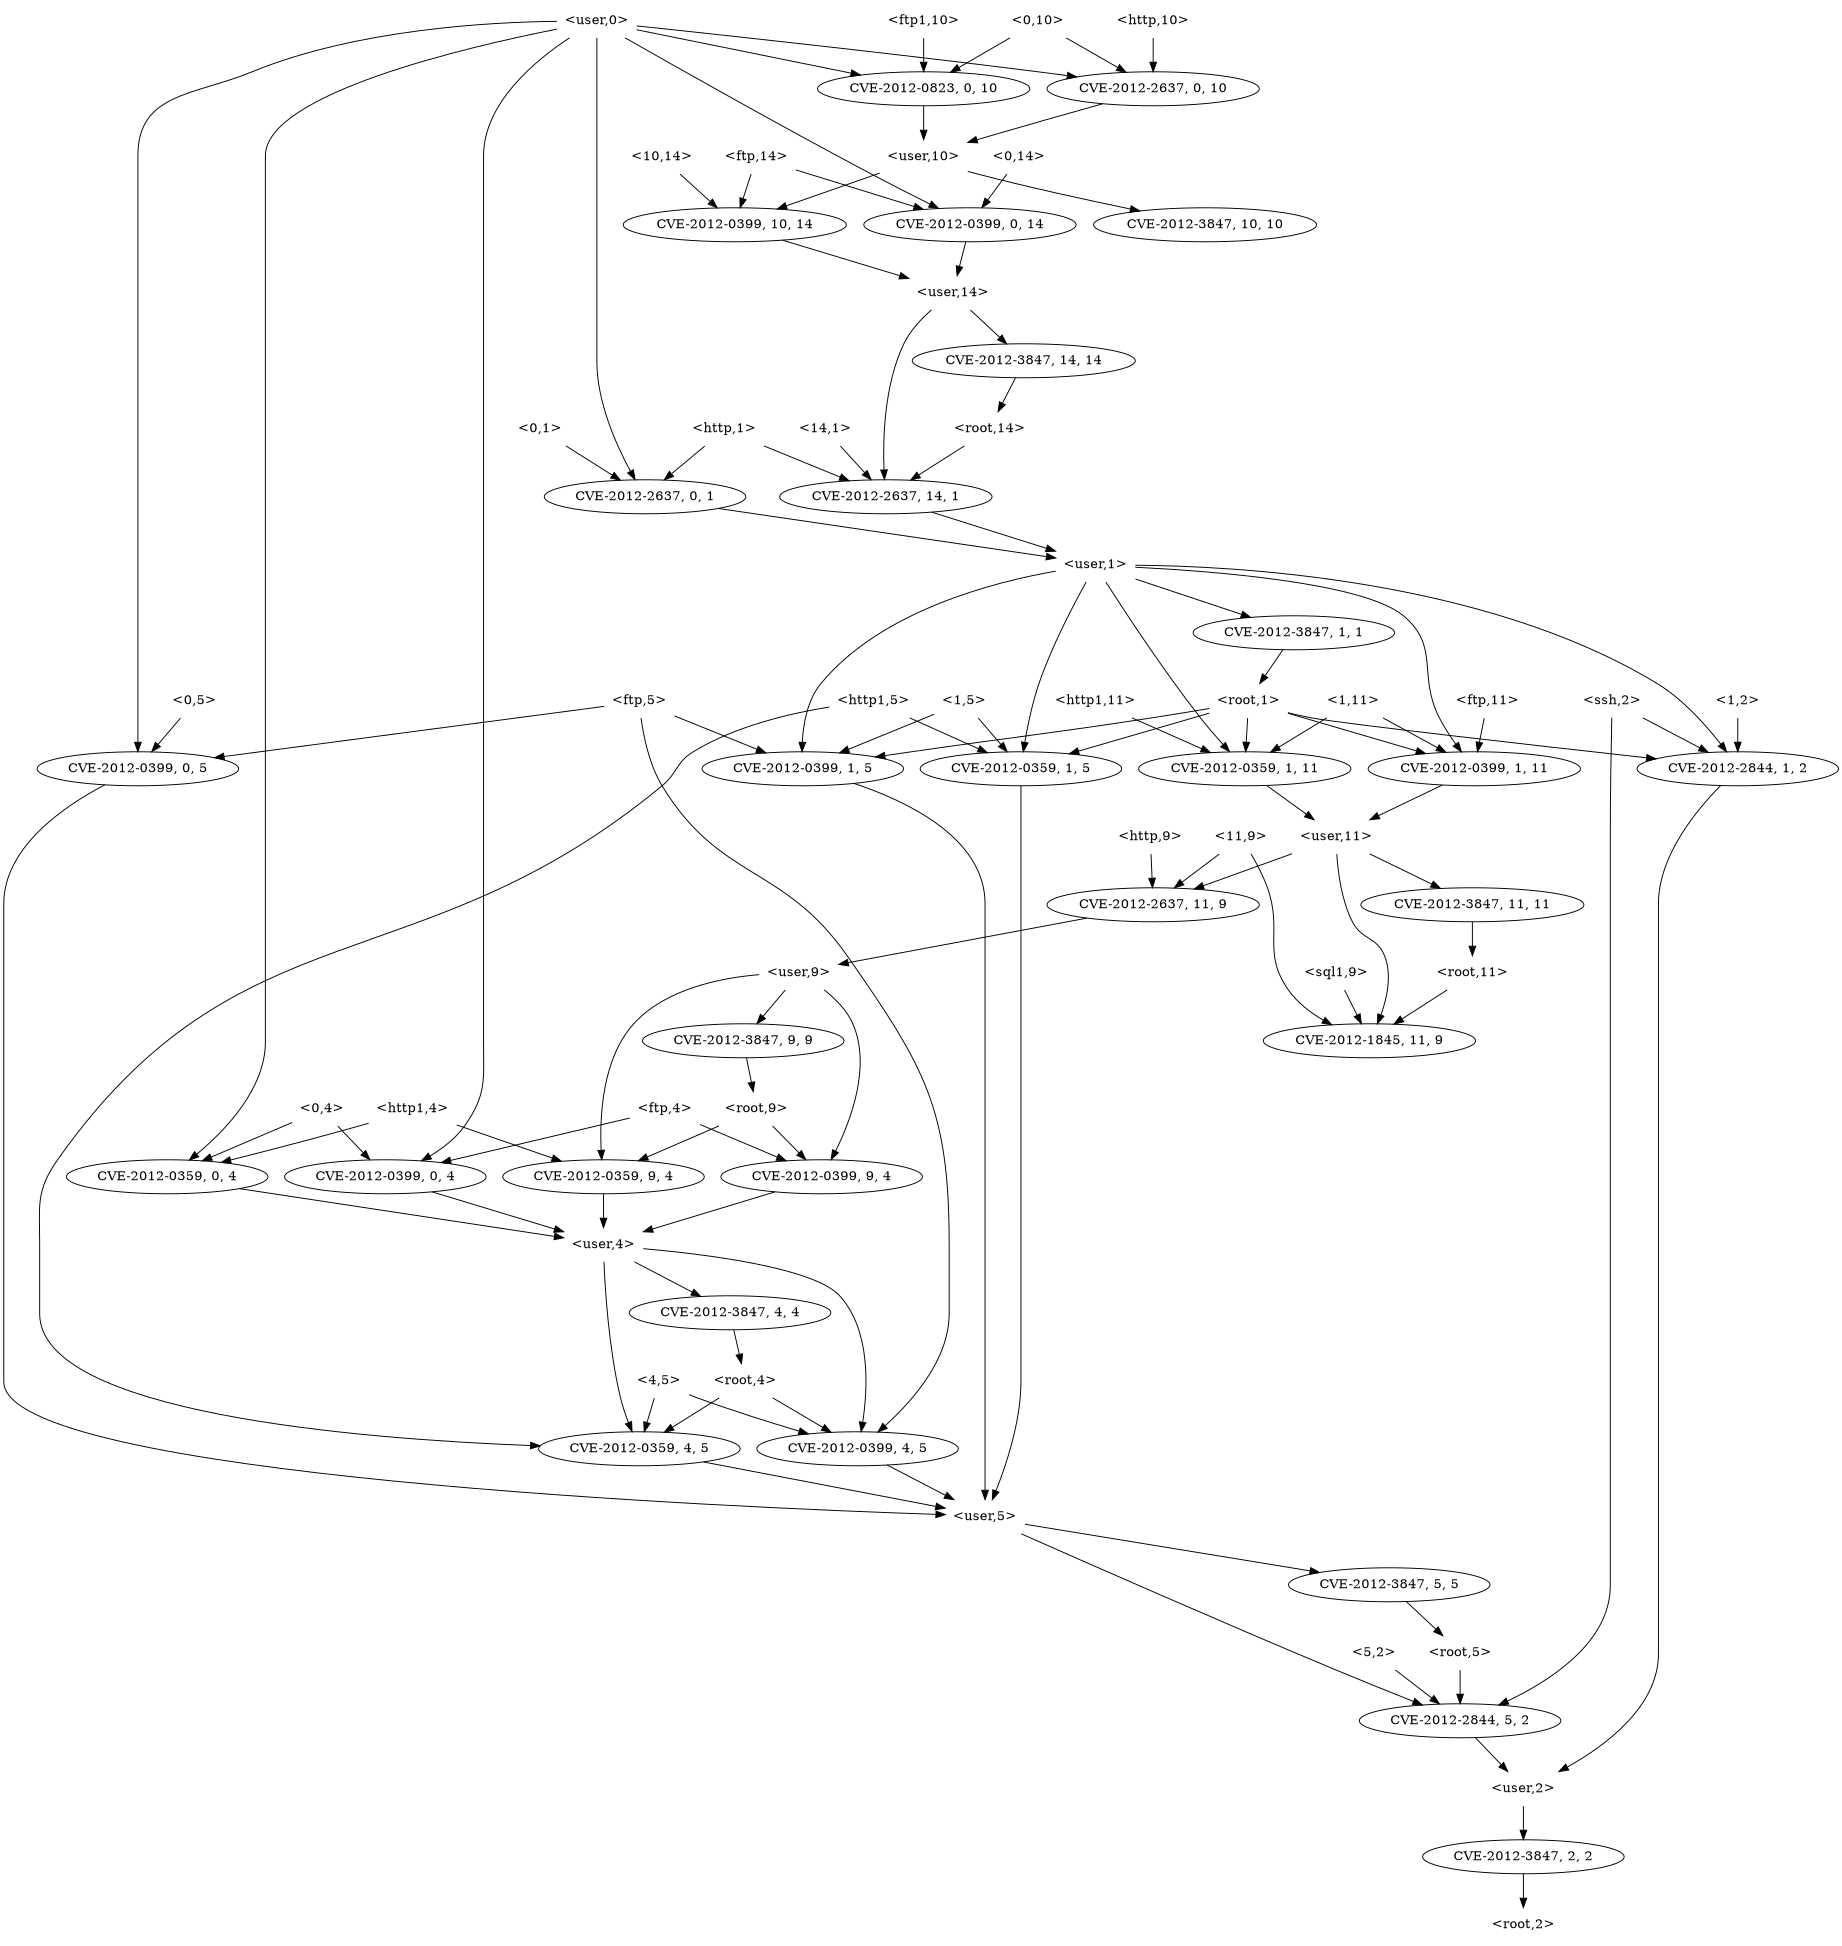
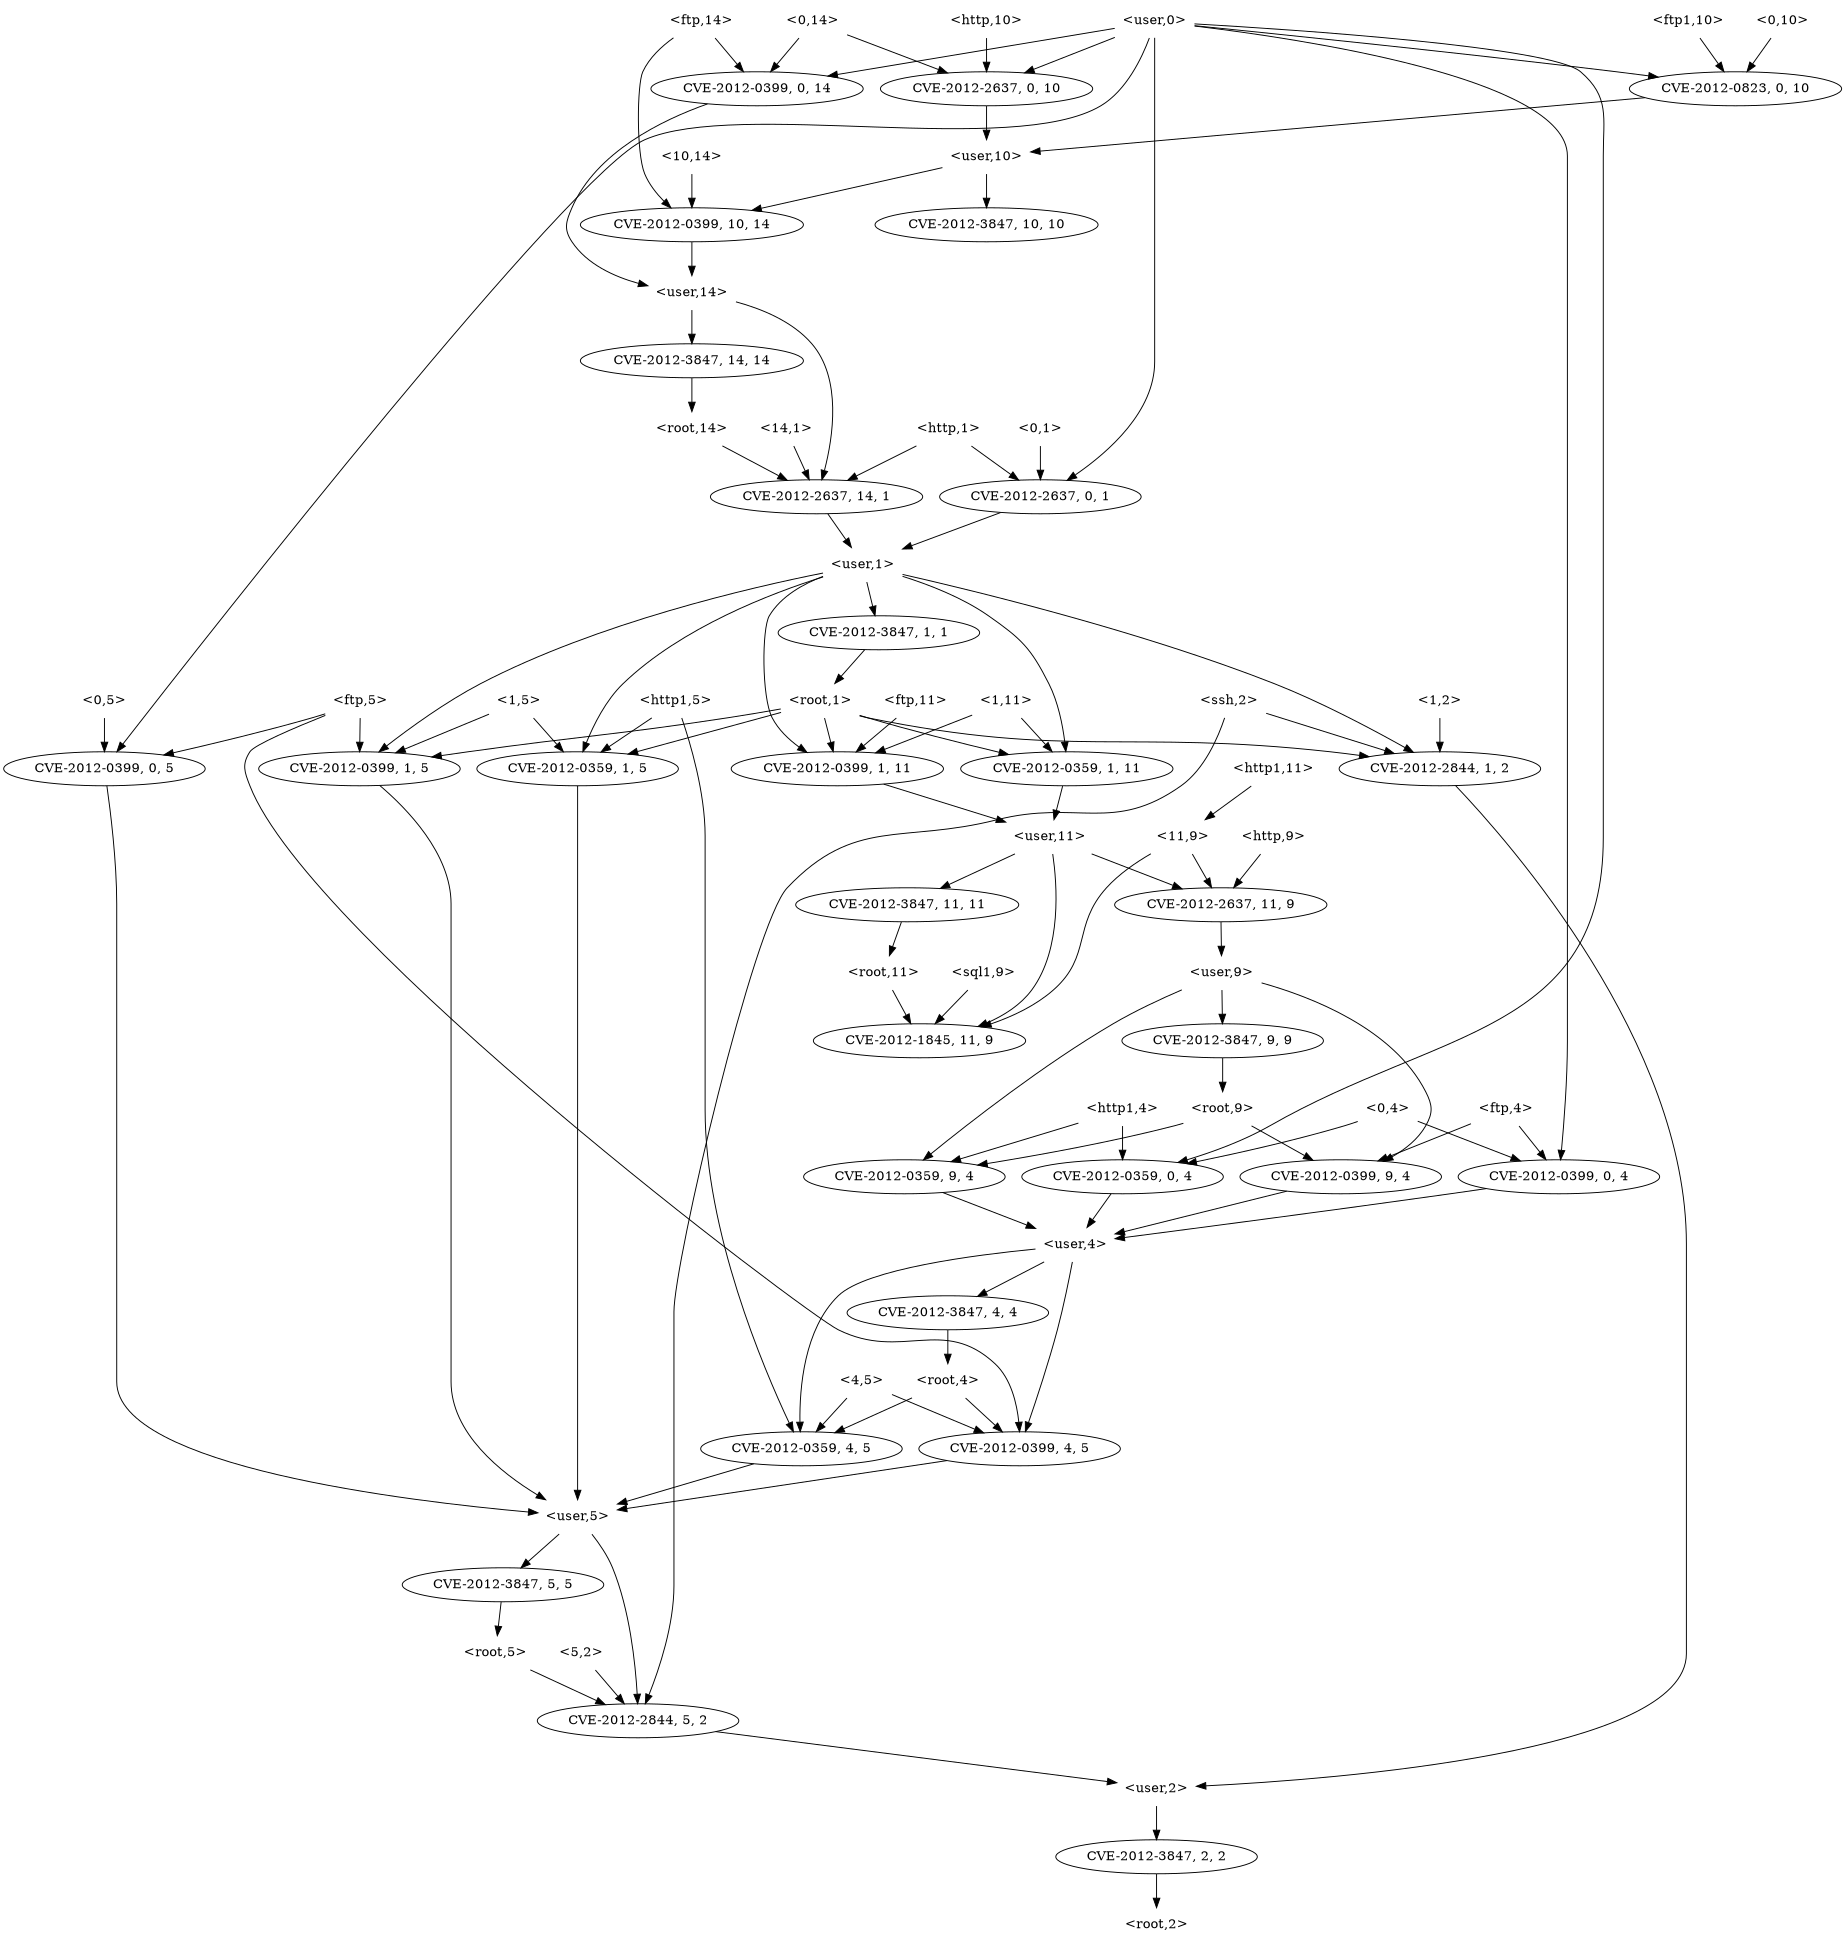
(1092, 53) -> (893, 52)
(1167, 733) -> (1232, 800)
